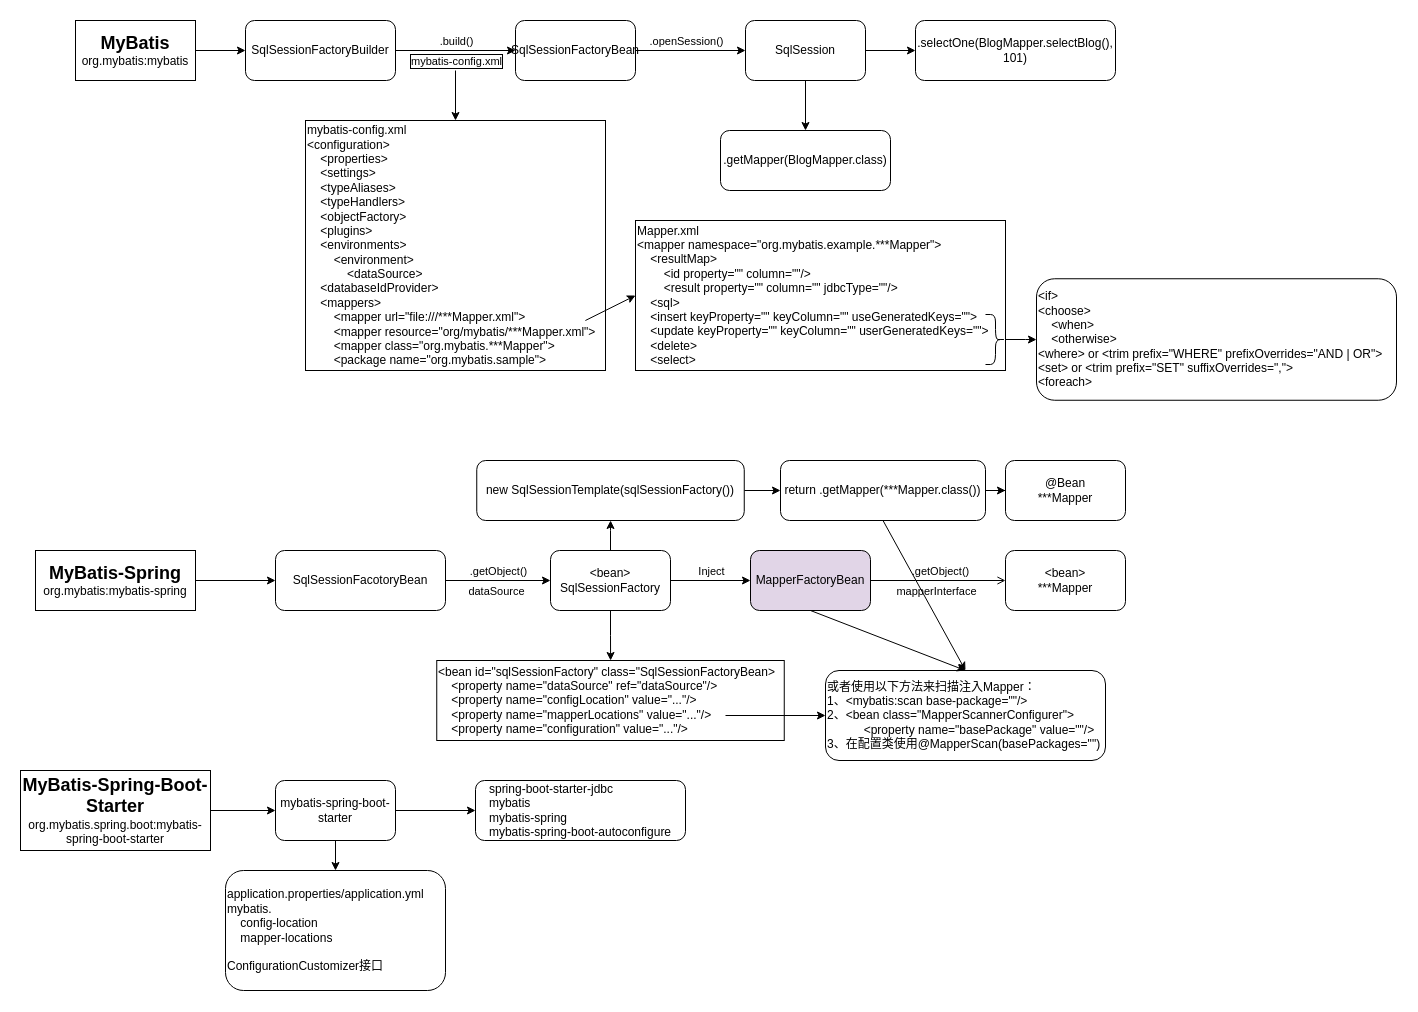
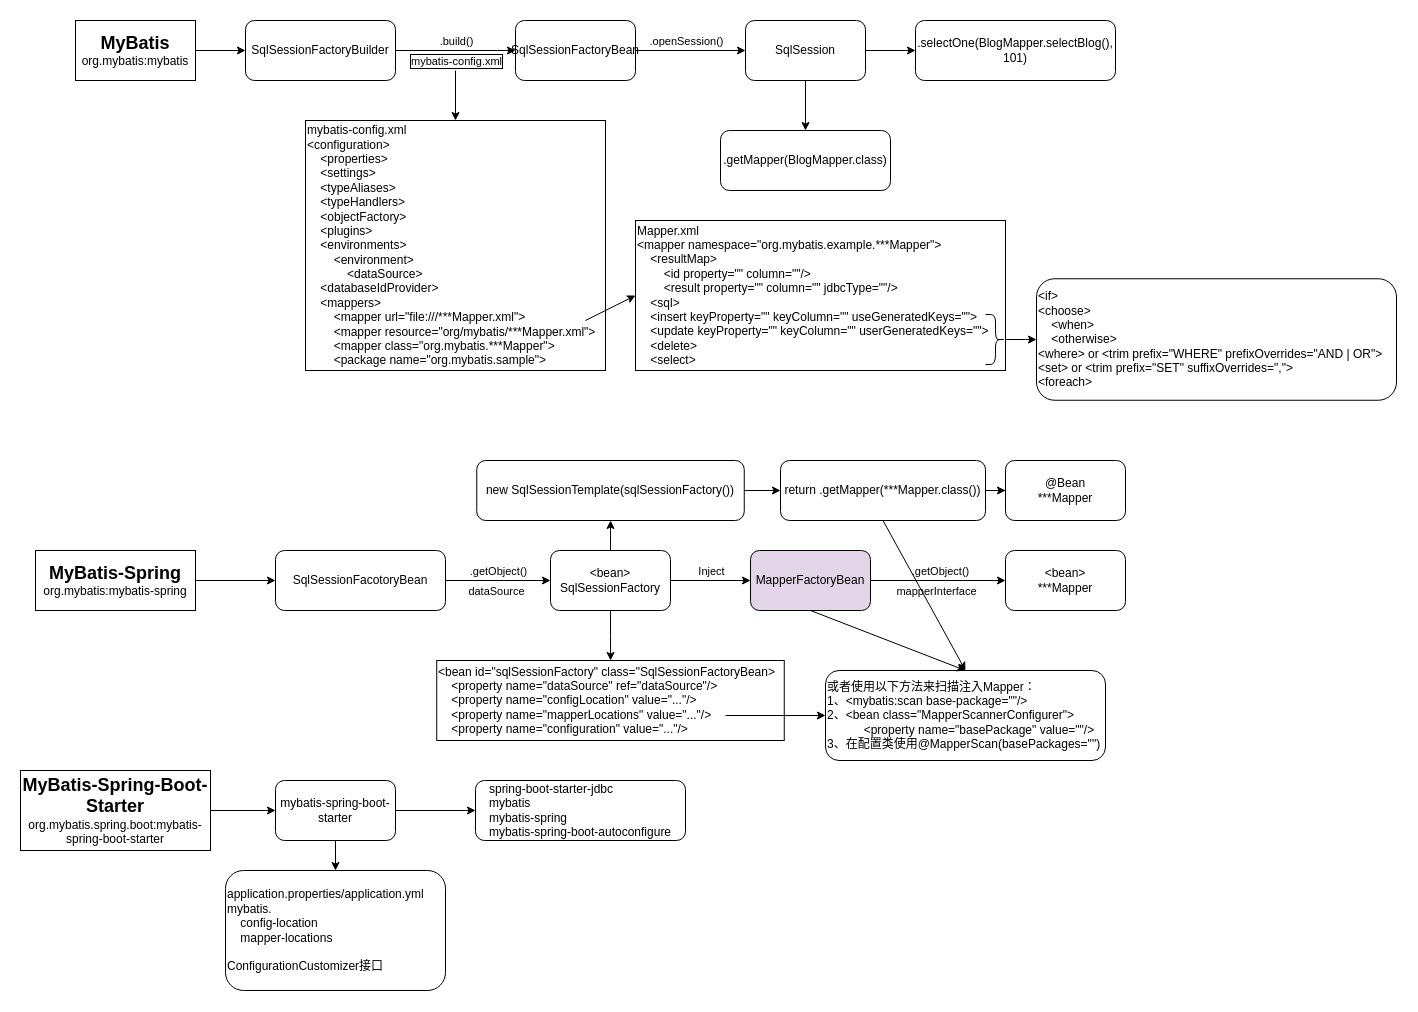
(999, 581) -> (997, 581)
